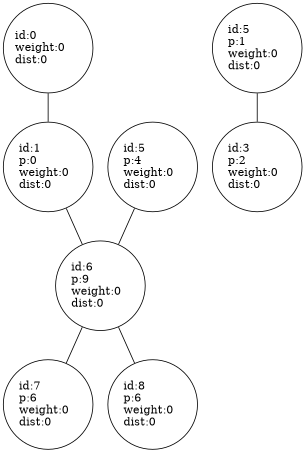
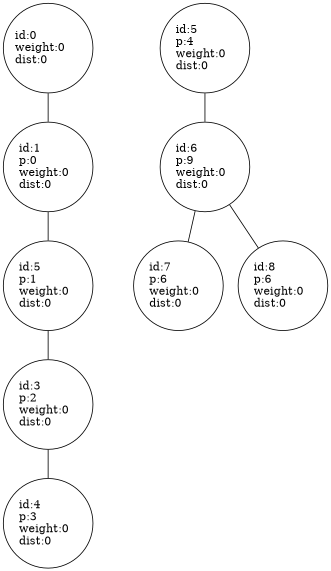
(74, 226) -> (48, 226)
none -> (48, 523)
